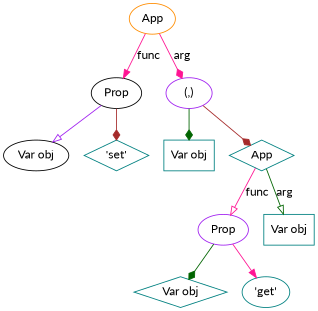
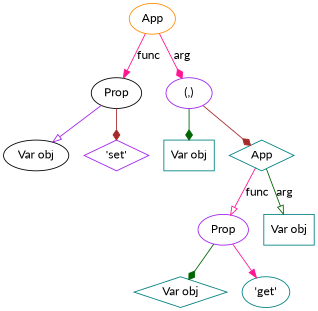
(116, 155) -> (116, 155)
